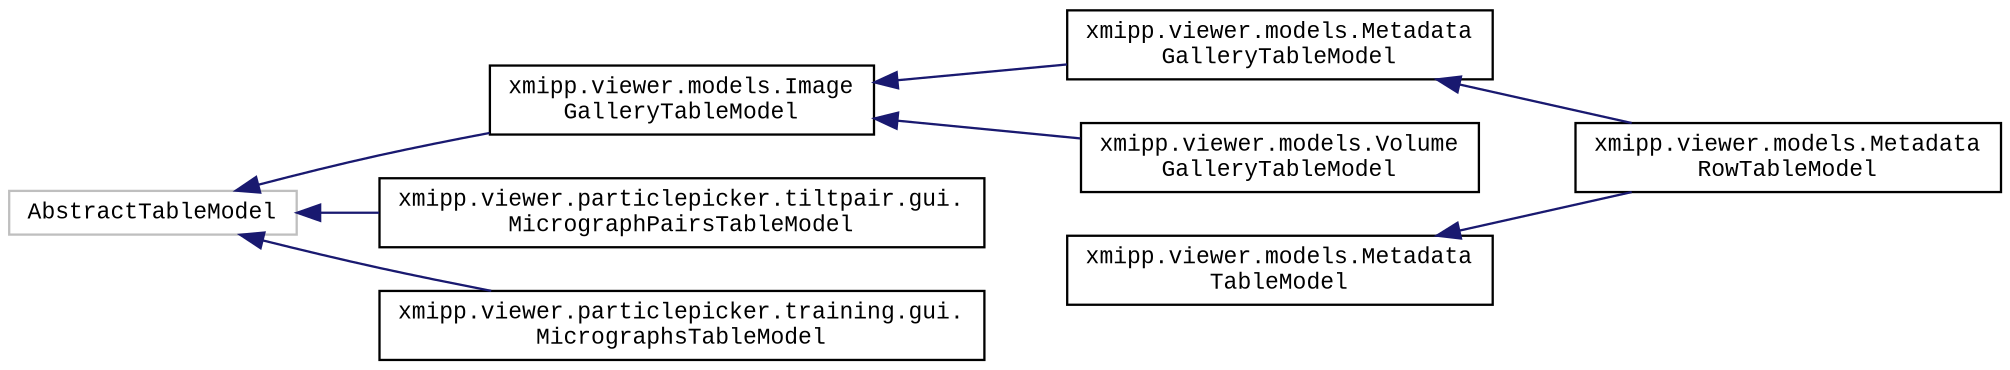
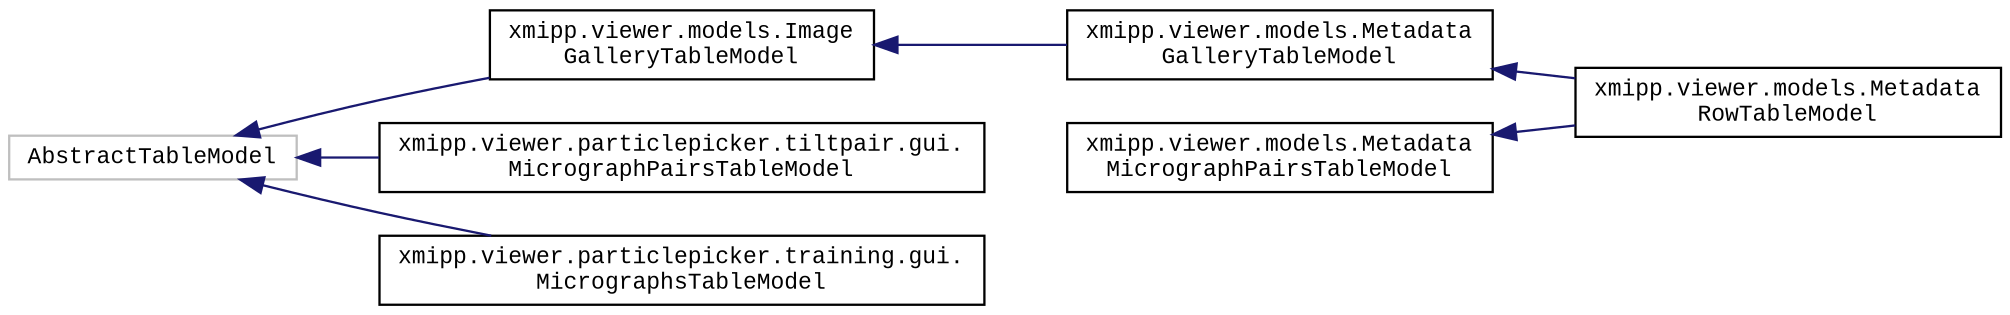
(1280, 158) -> none
(1280, 270) -> (1280, 158)
